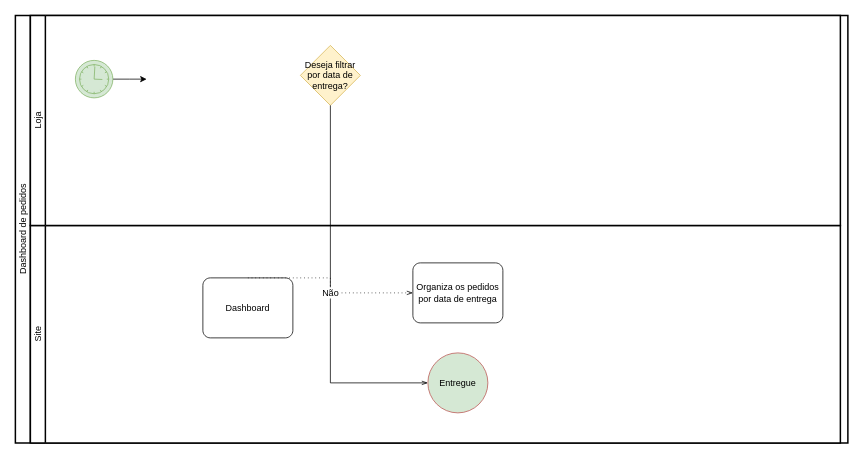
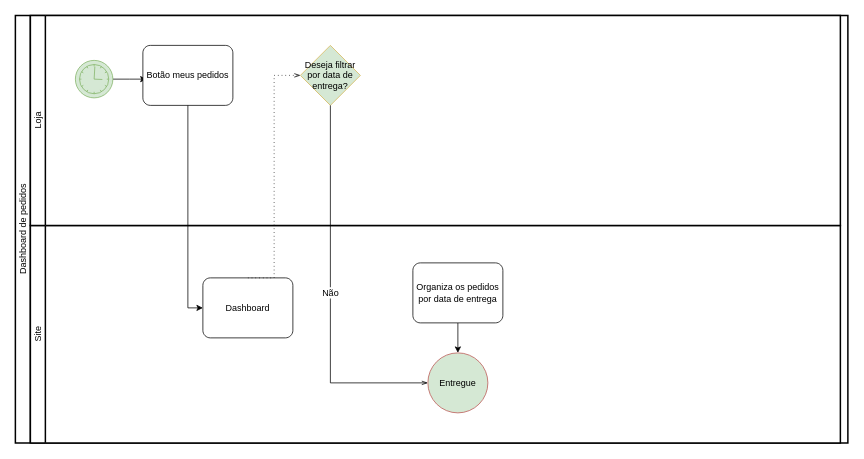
none -> (188, 75)
(330, 75) -> (330, 75)
(408, 293) -> (285, 75)
none -> (190, 308)
none -> (458, 346)
